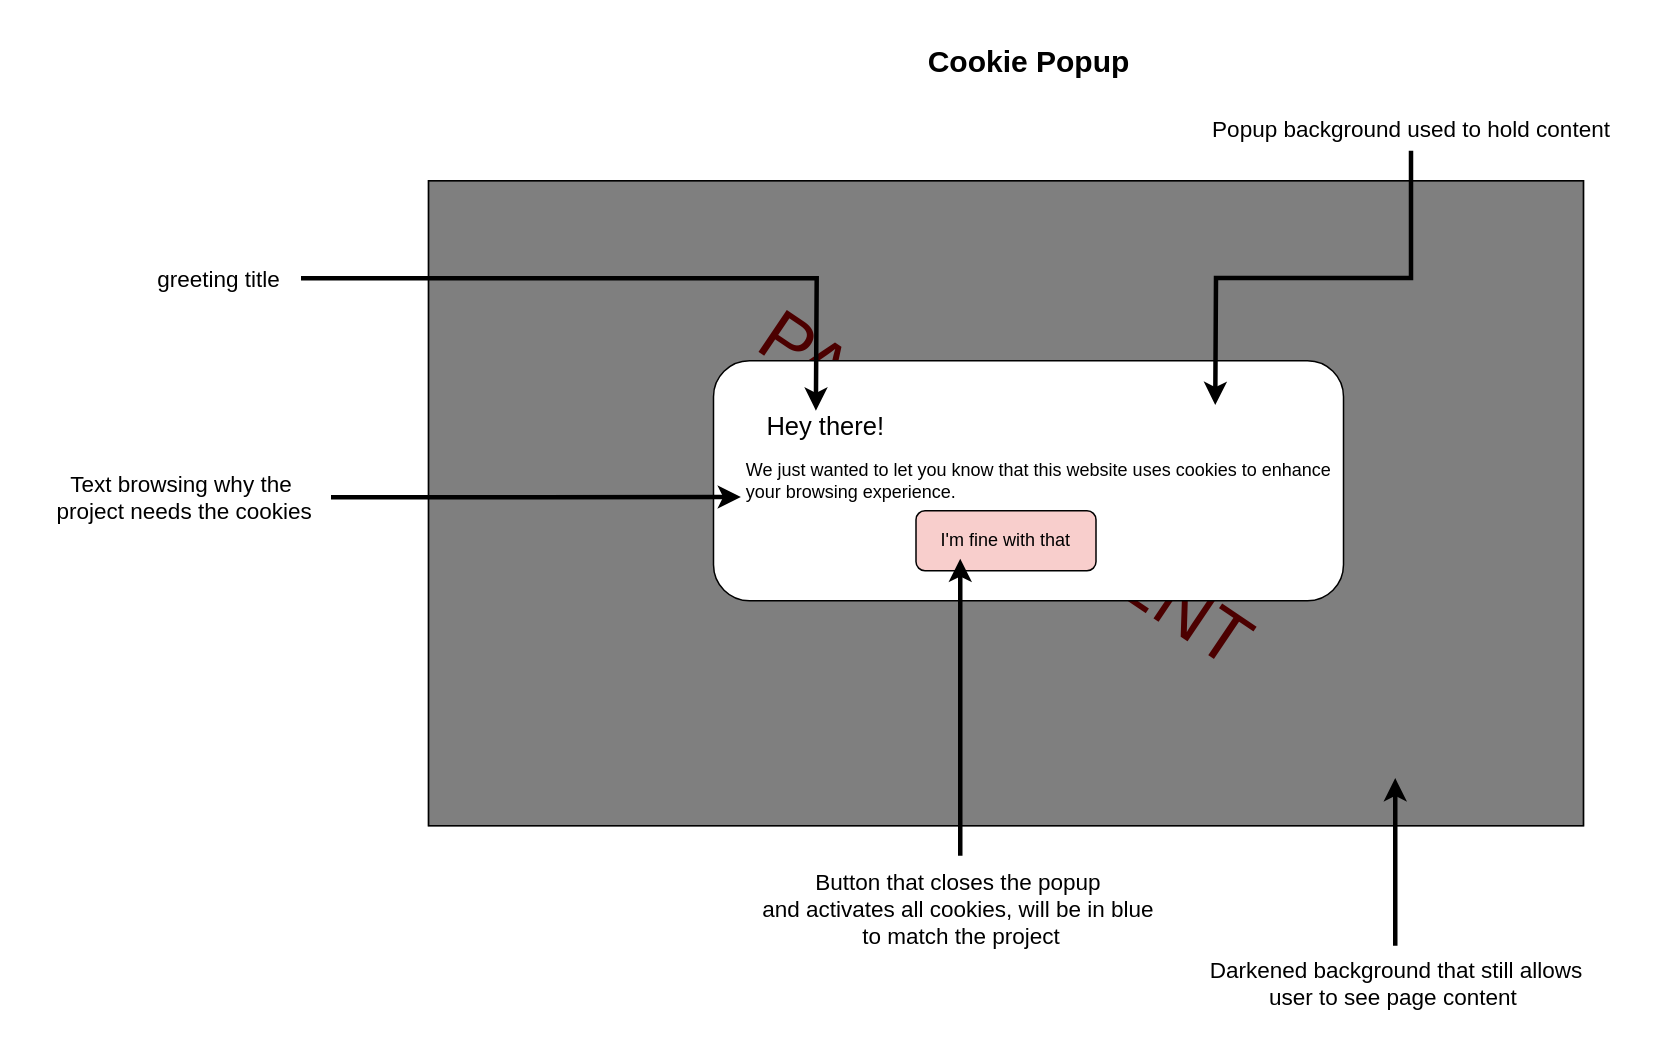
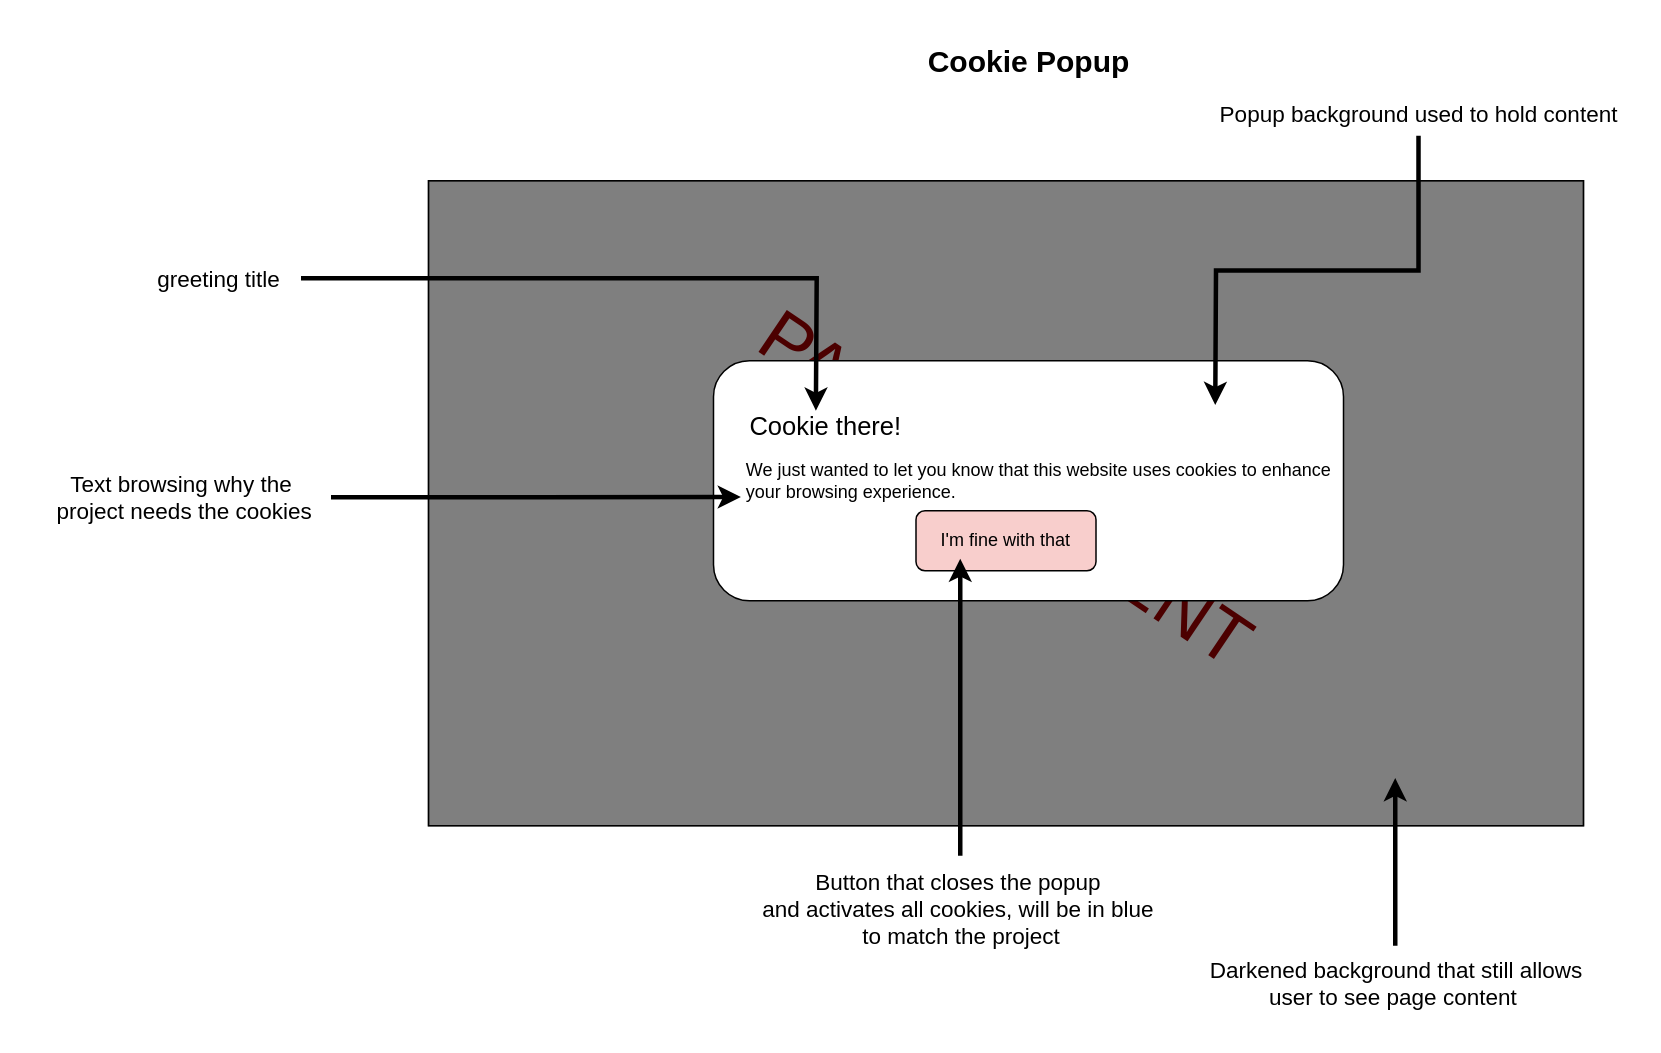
(1411, 128) -> (1418, 113)
(826, 428) -> (826, 428)
